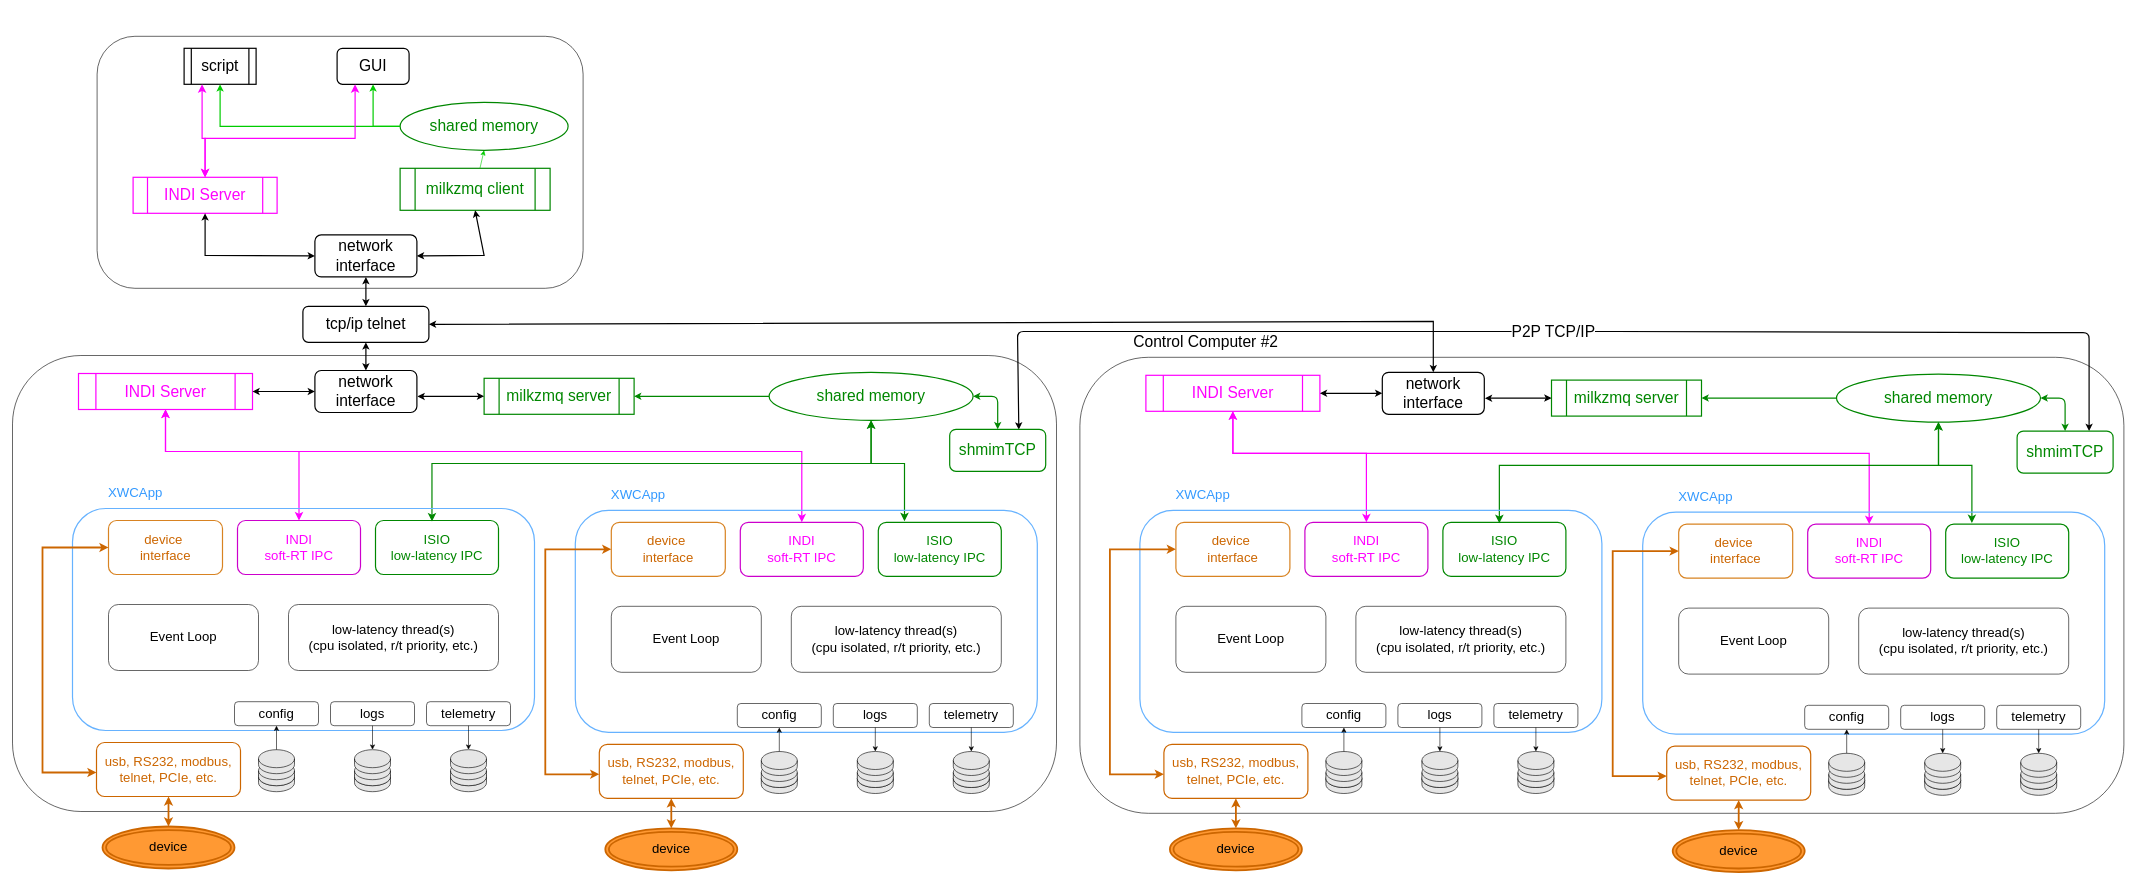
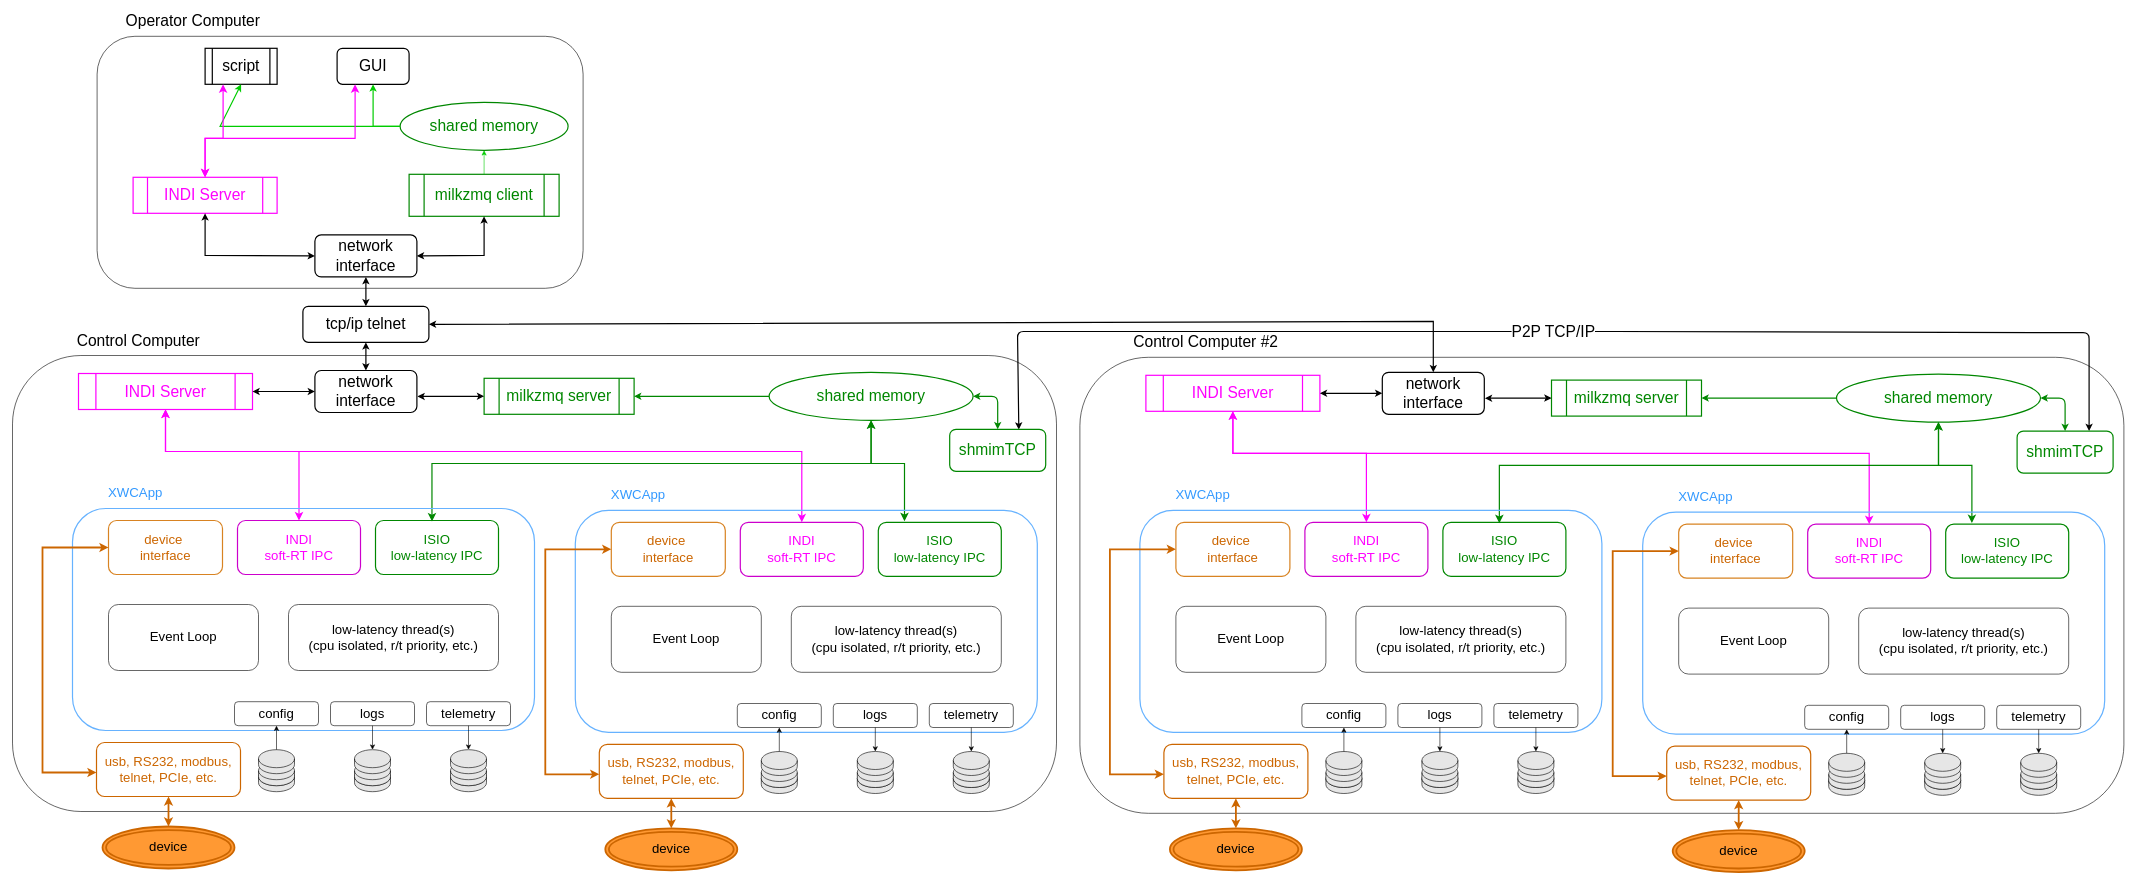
none -> (193, 21)
(220, 66) -> (241, 66)
(475, 189) -> (484, 195)
none -> (138, 341)
